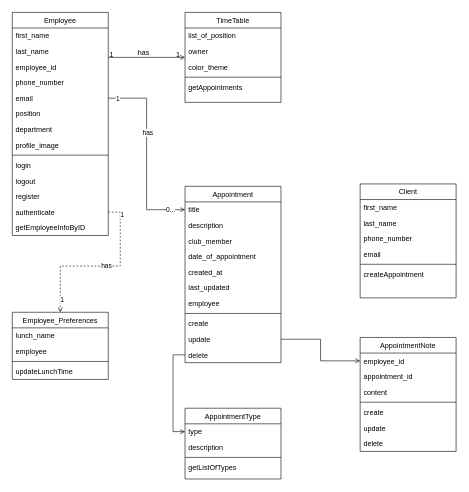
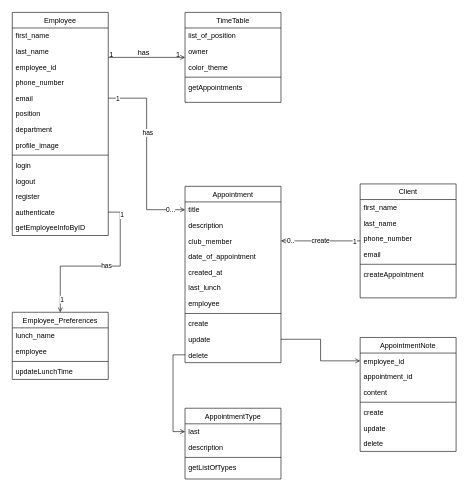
none -> (321, 241)
(60, 266) -> (60, 266)
(212, 288) -> (207, 288)
(196, 432) -> (196, 432)
